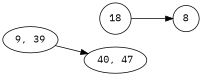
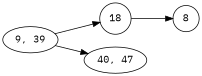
none -> (74, 29)
